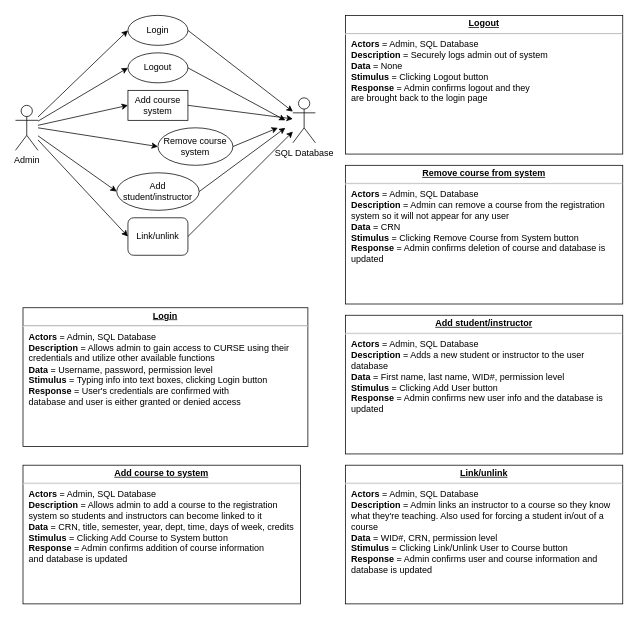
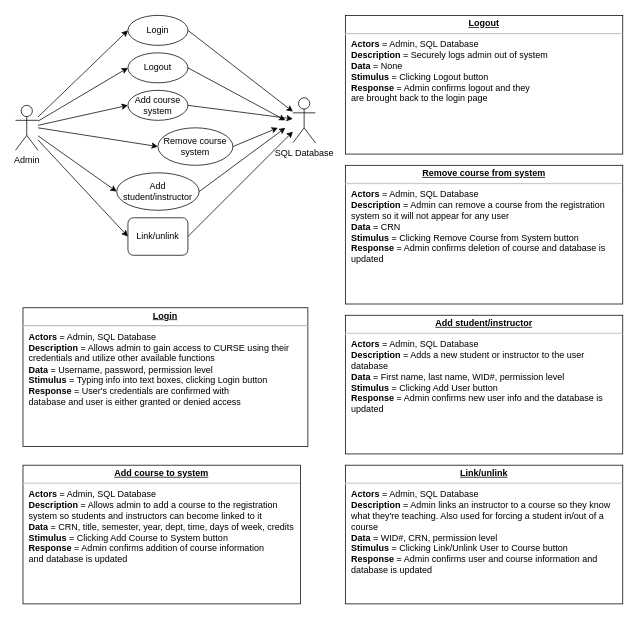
(158, 105) -> (158, 105)
